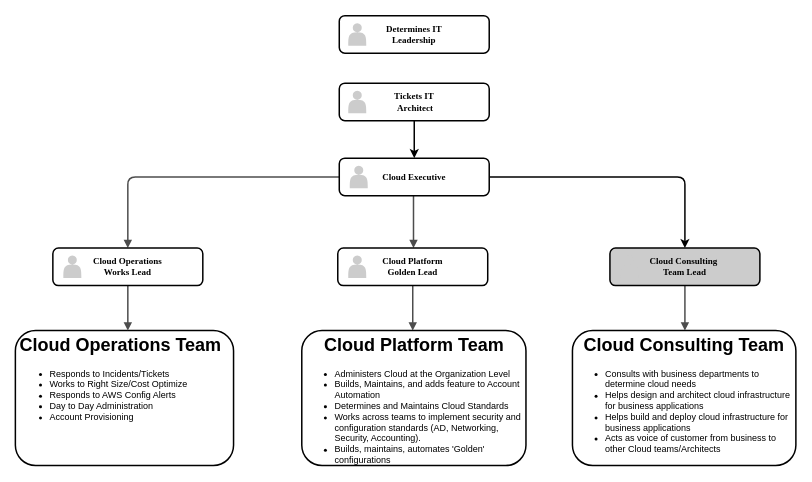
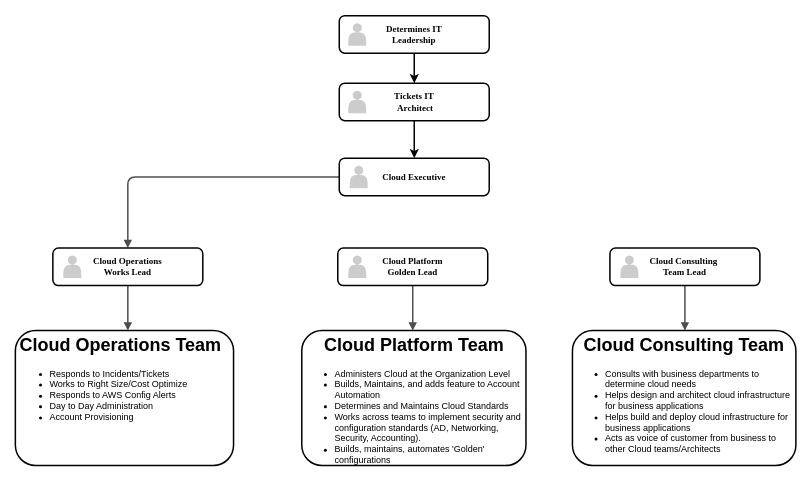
none -> (414, 64)
(617, 177) -> none
(414, 216) -> none
(685, 267) -> (685, 267)
